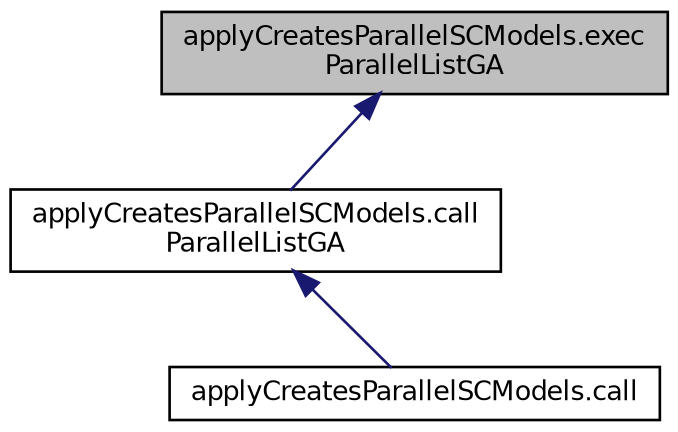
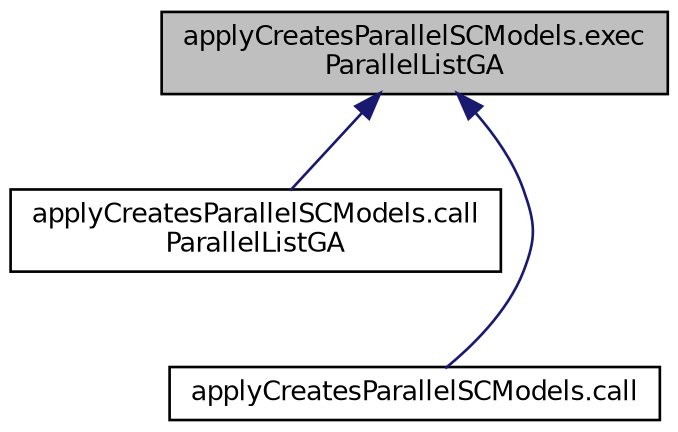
(352, 329) -> (531, 248)
